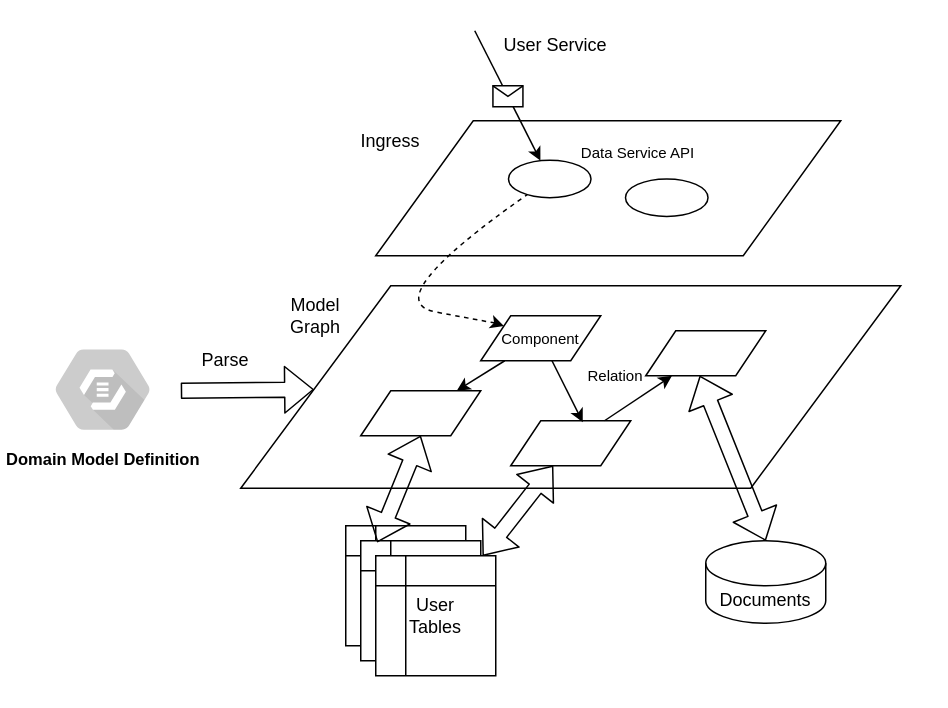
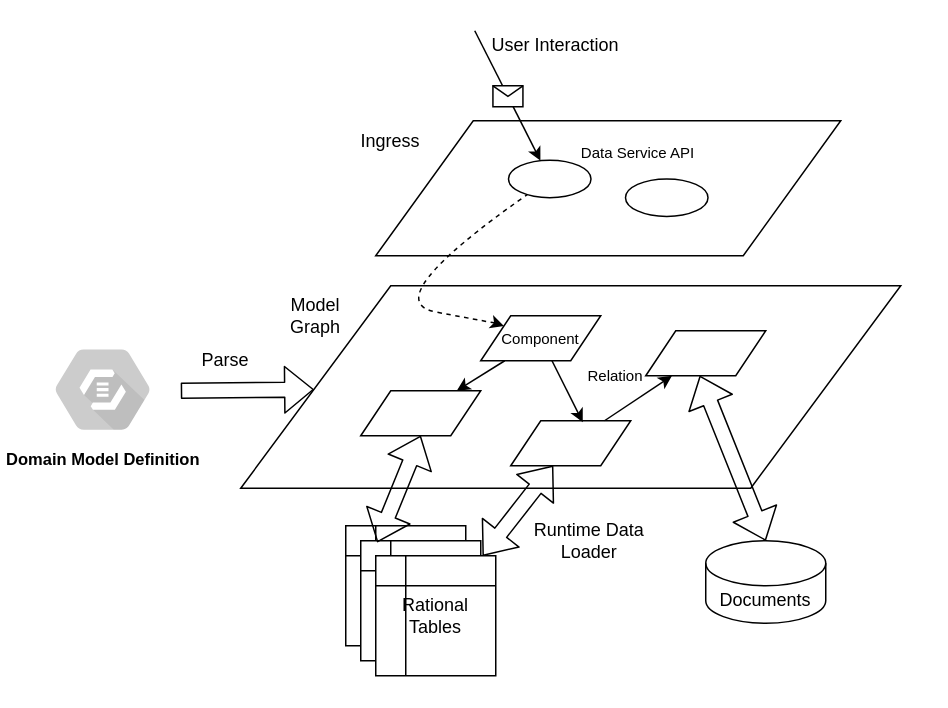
(556, 46) -> (556, 46)
none -> (588, 541)
(436, 616) -> (436, 616)
